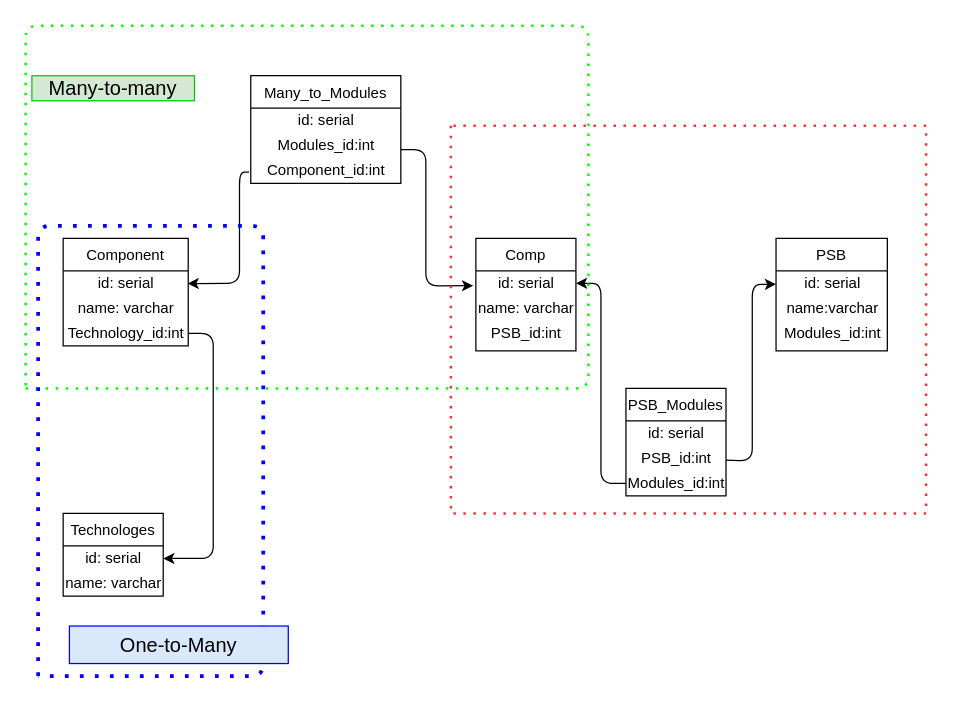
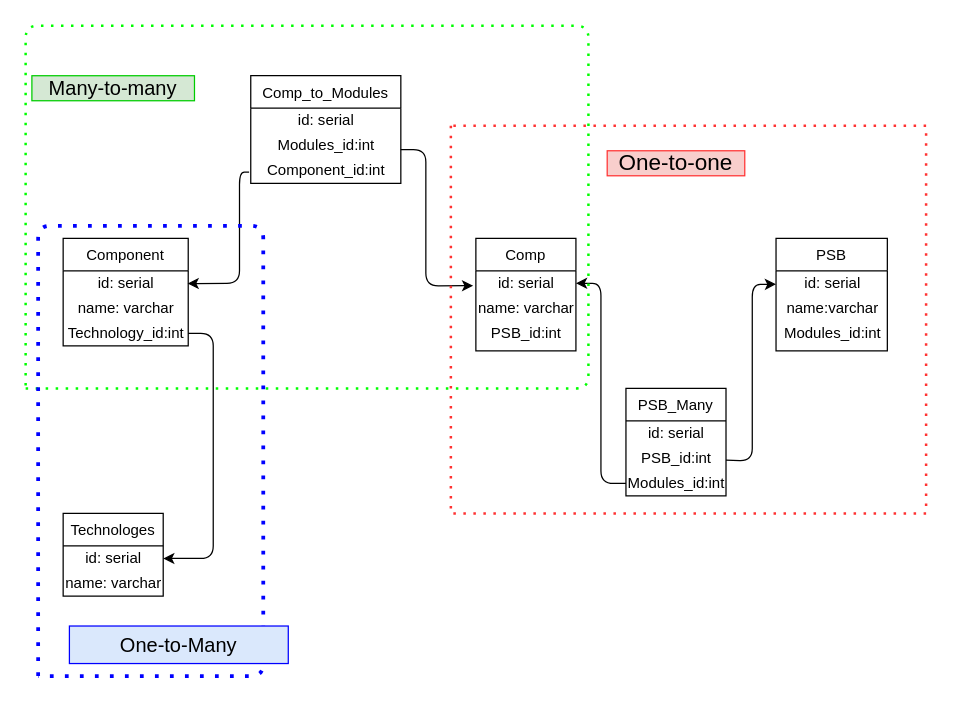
(325, 93) -> (325, 93)
none -> (676, 163)
(675, 405) -> (675, 405)
